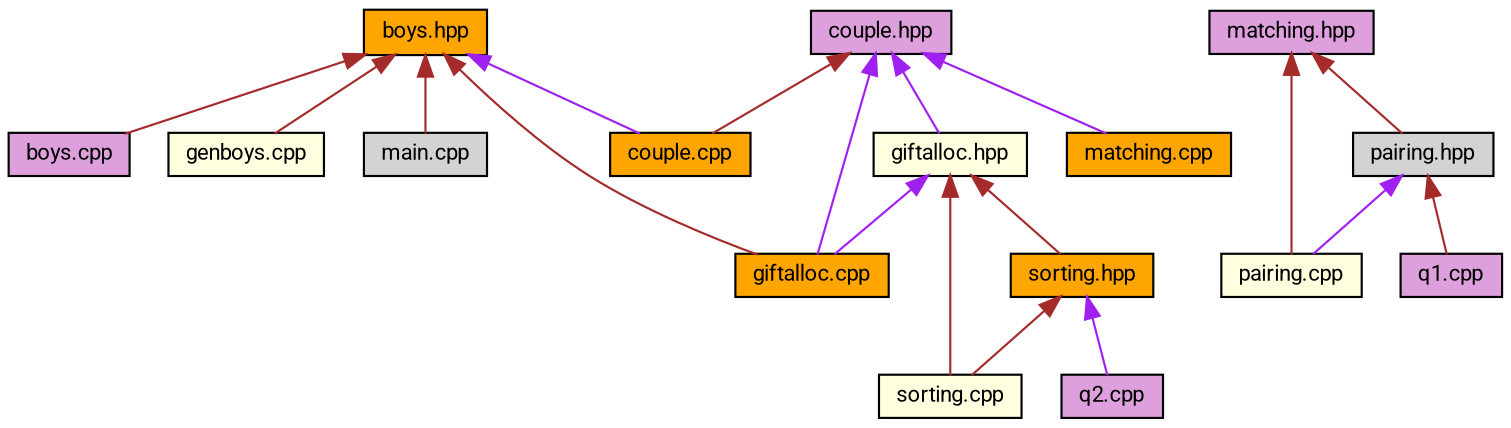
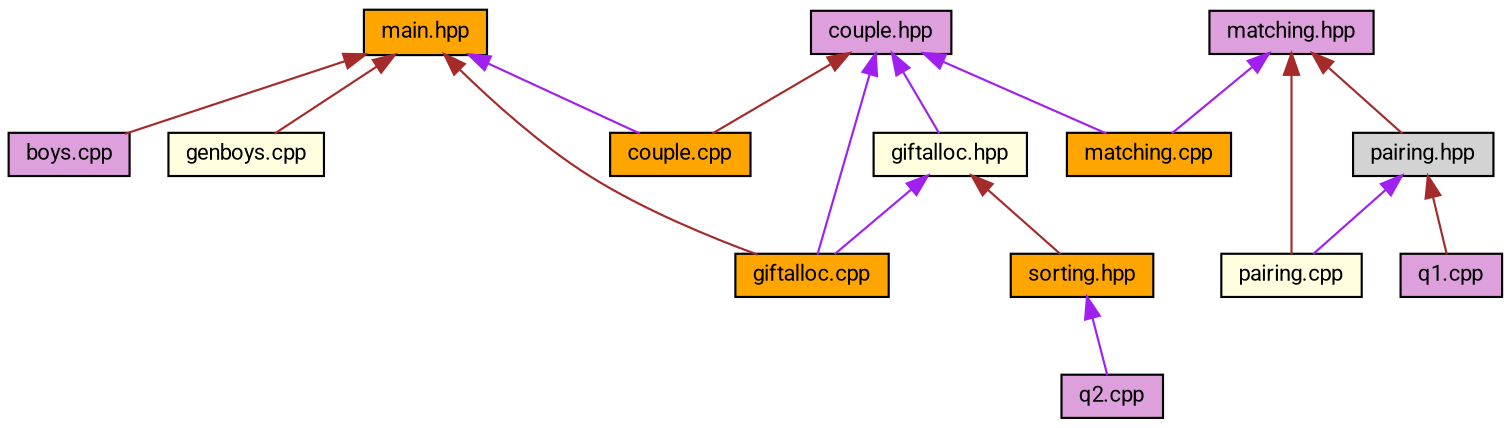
(425, 32) -> (425, 32)
none -> (1212, 100)
(425, 154) -> none
(950, 396) -> none
